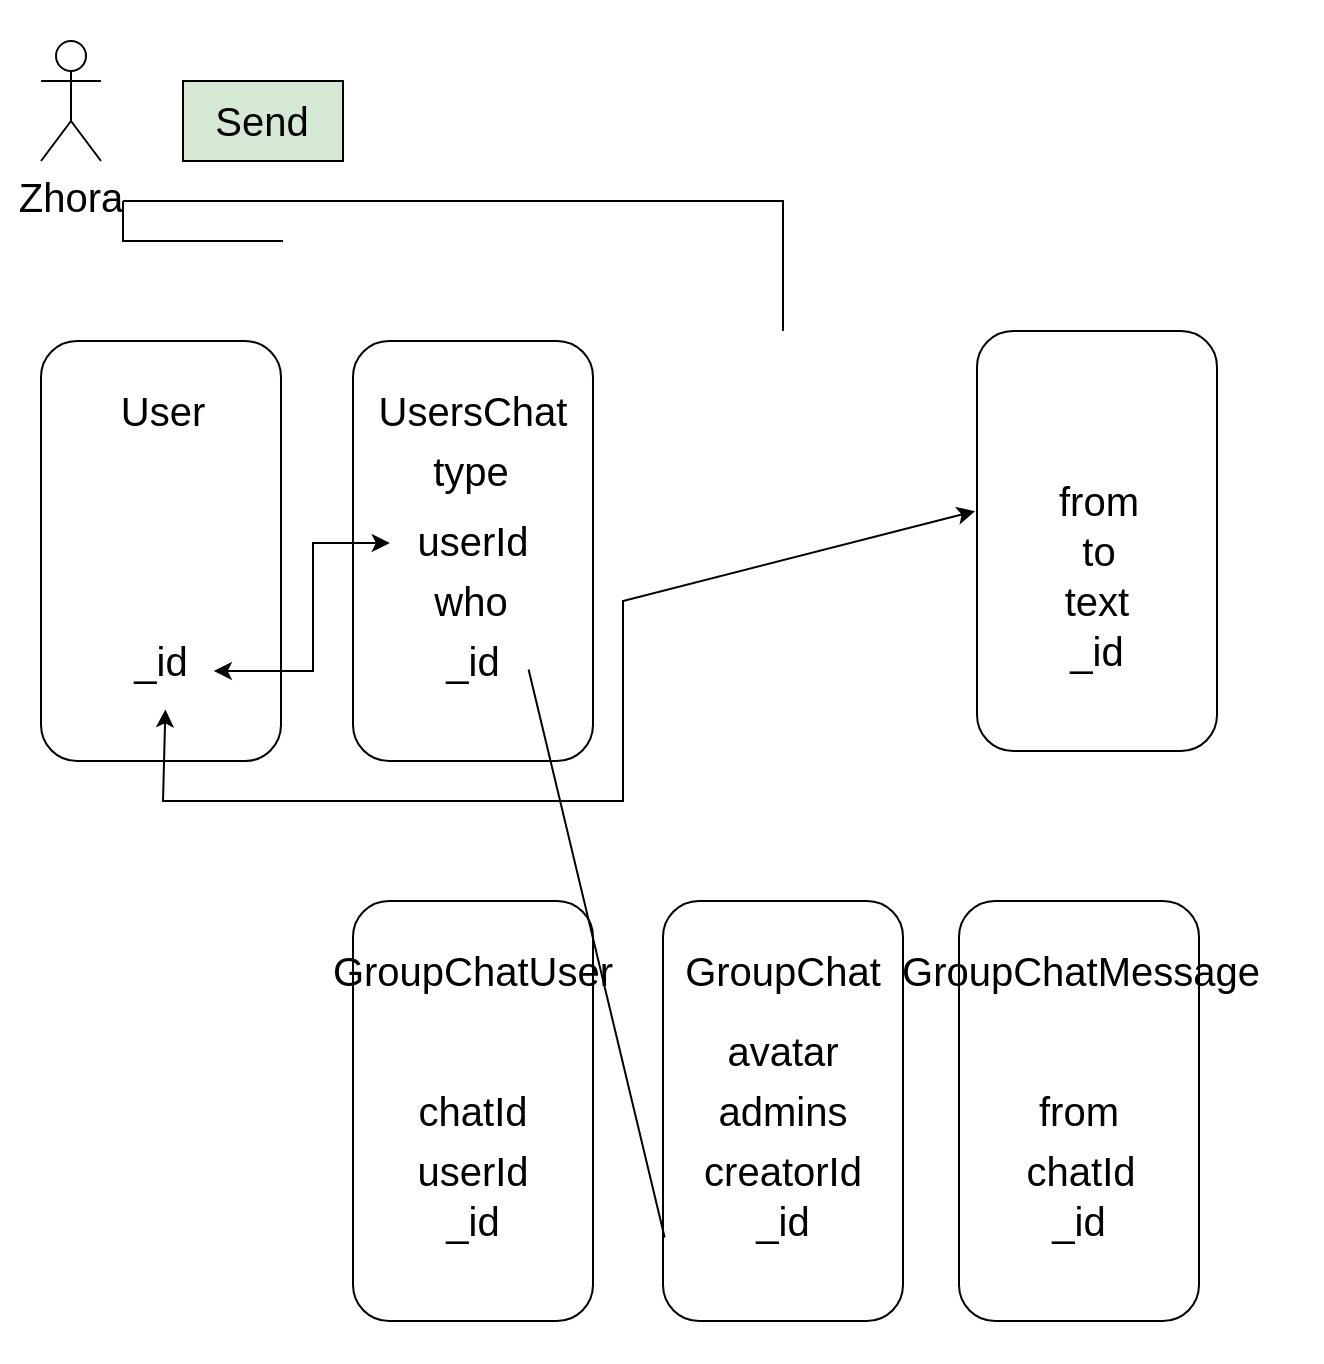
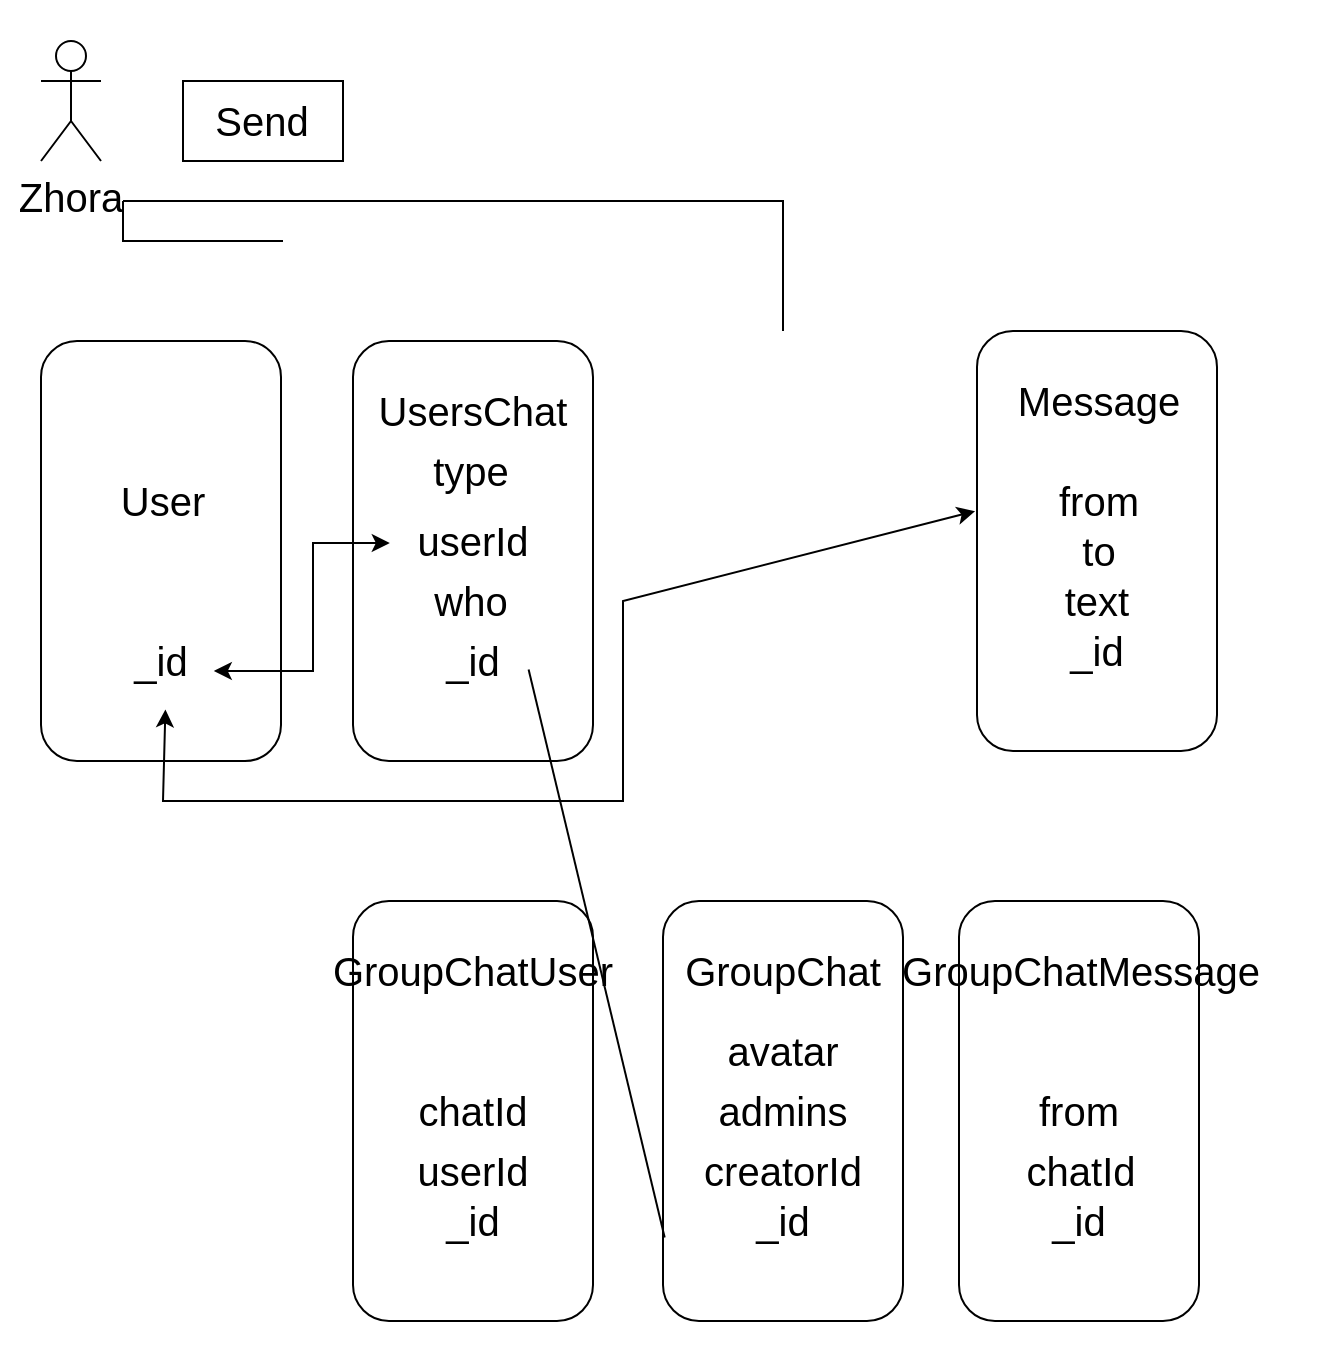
(263, 121) -> (263, 121)
none -> (1099, 401)
(163, 411) -> (163, 501)
